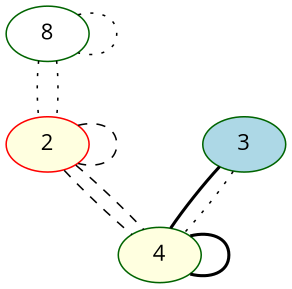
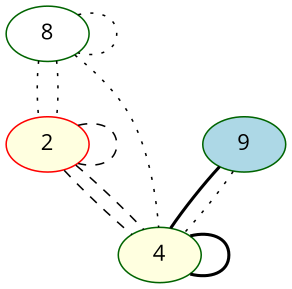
none -> (137, 131)
(244, 144) -> (244, 144)
